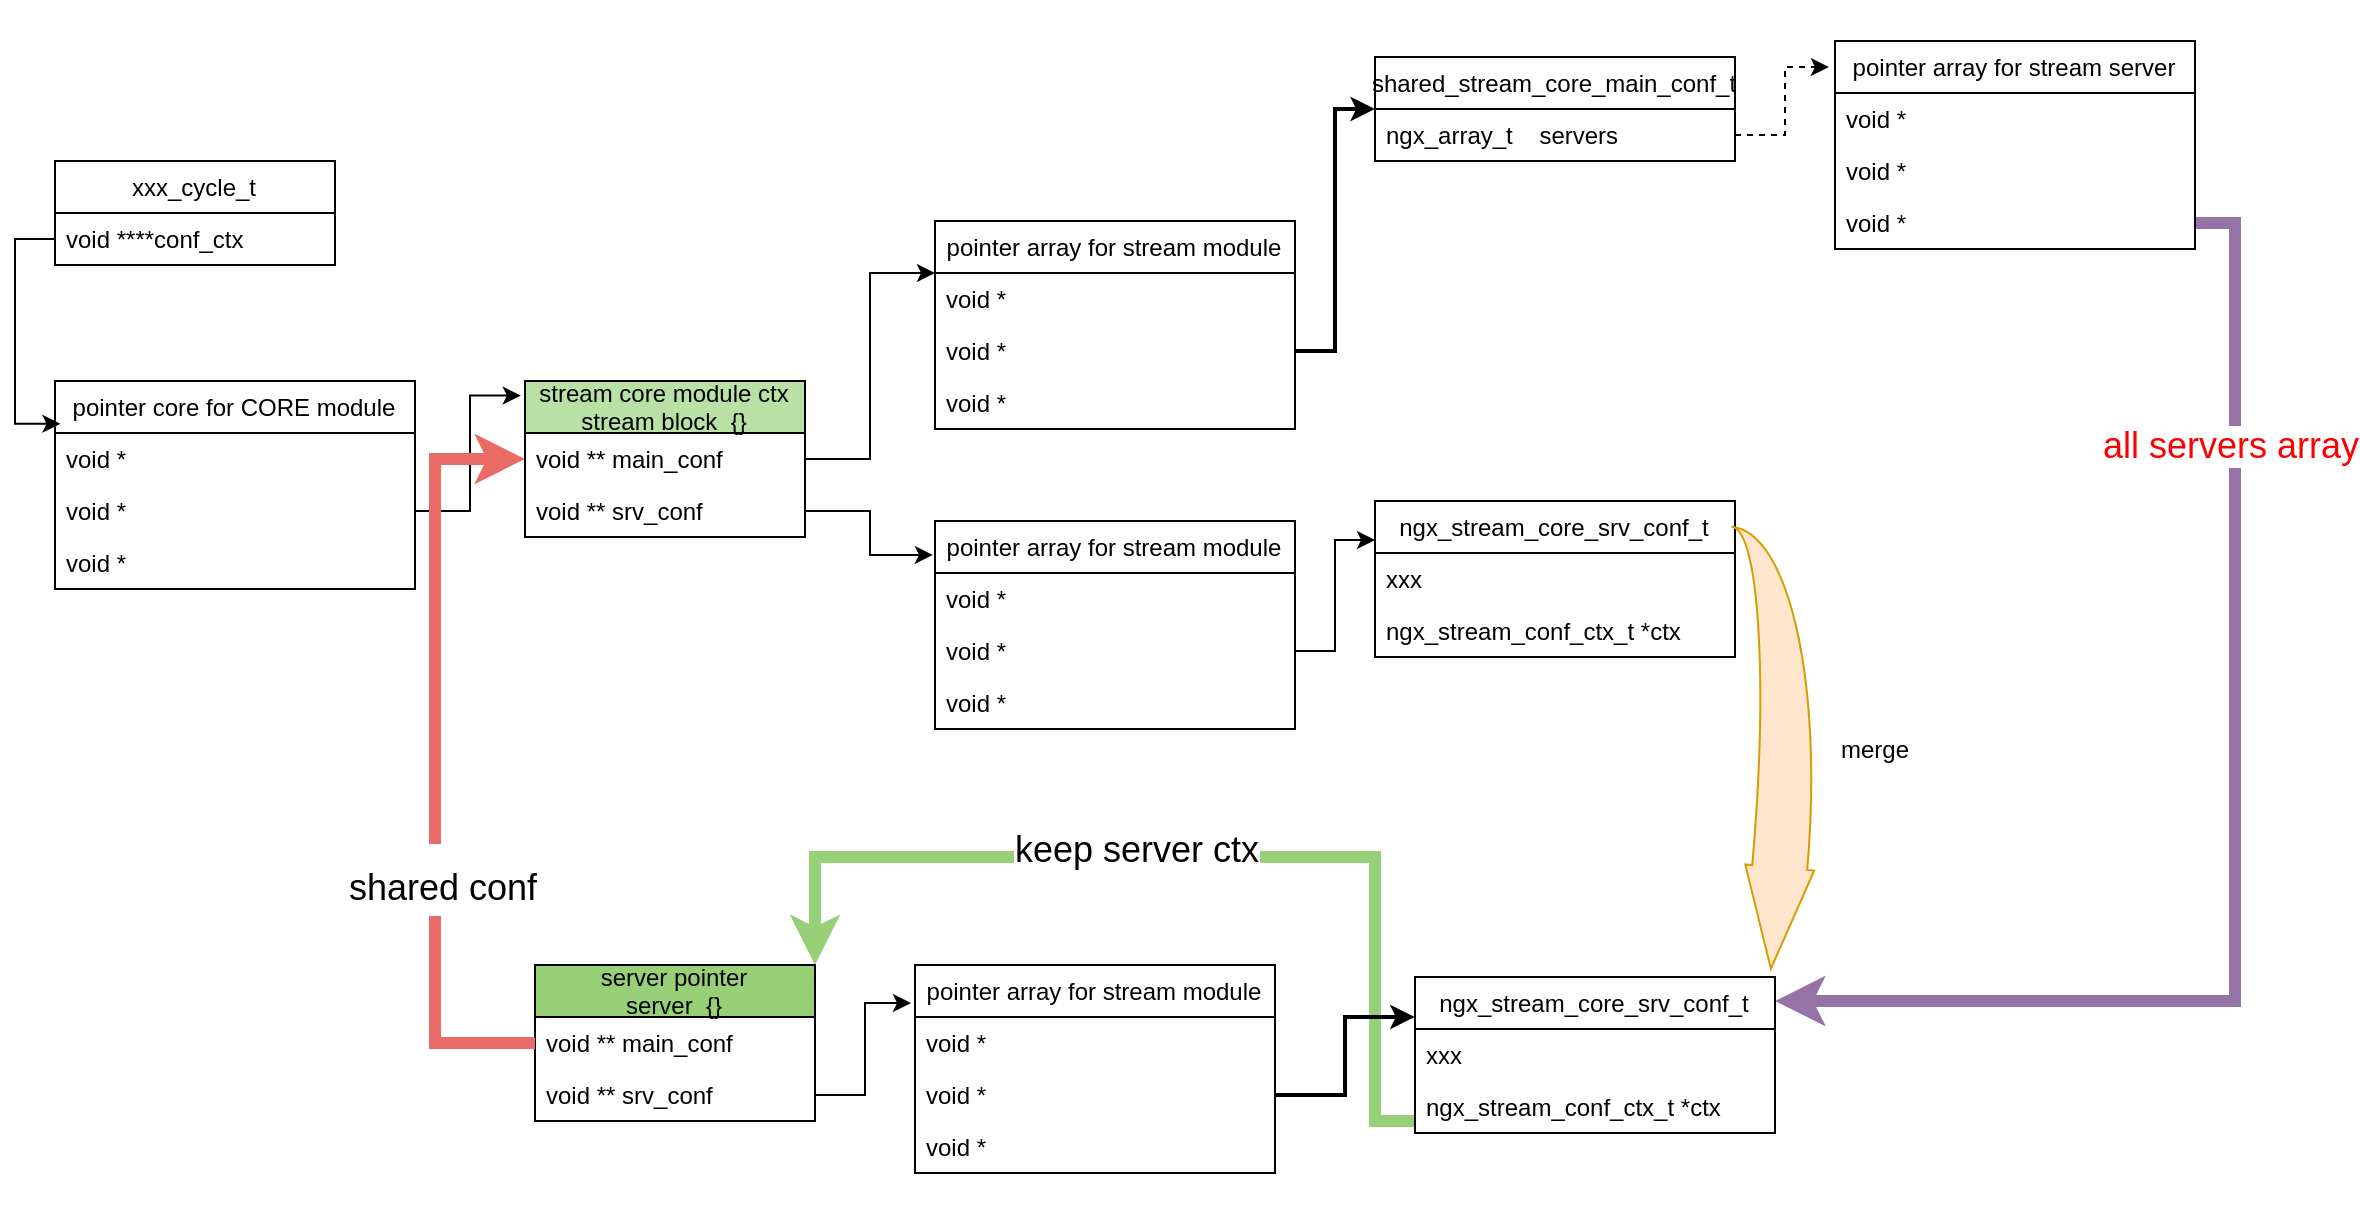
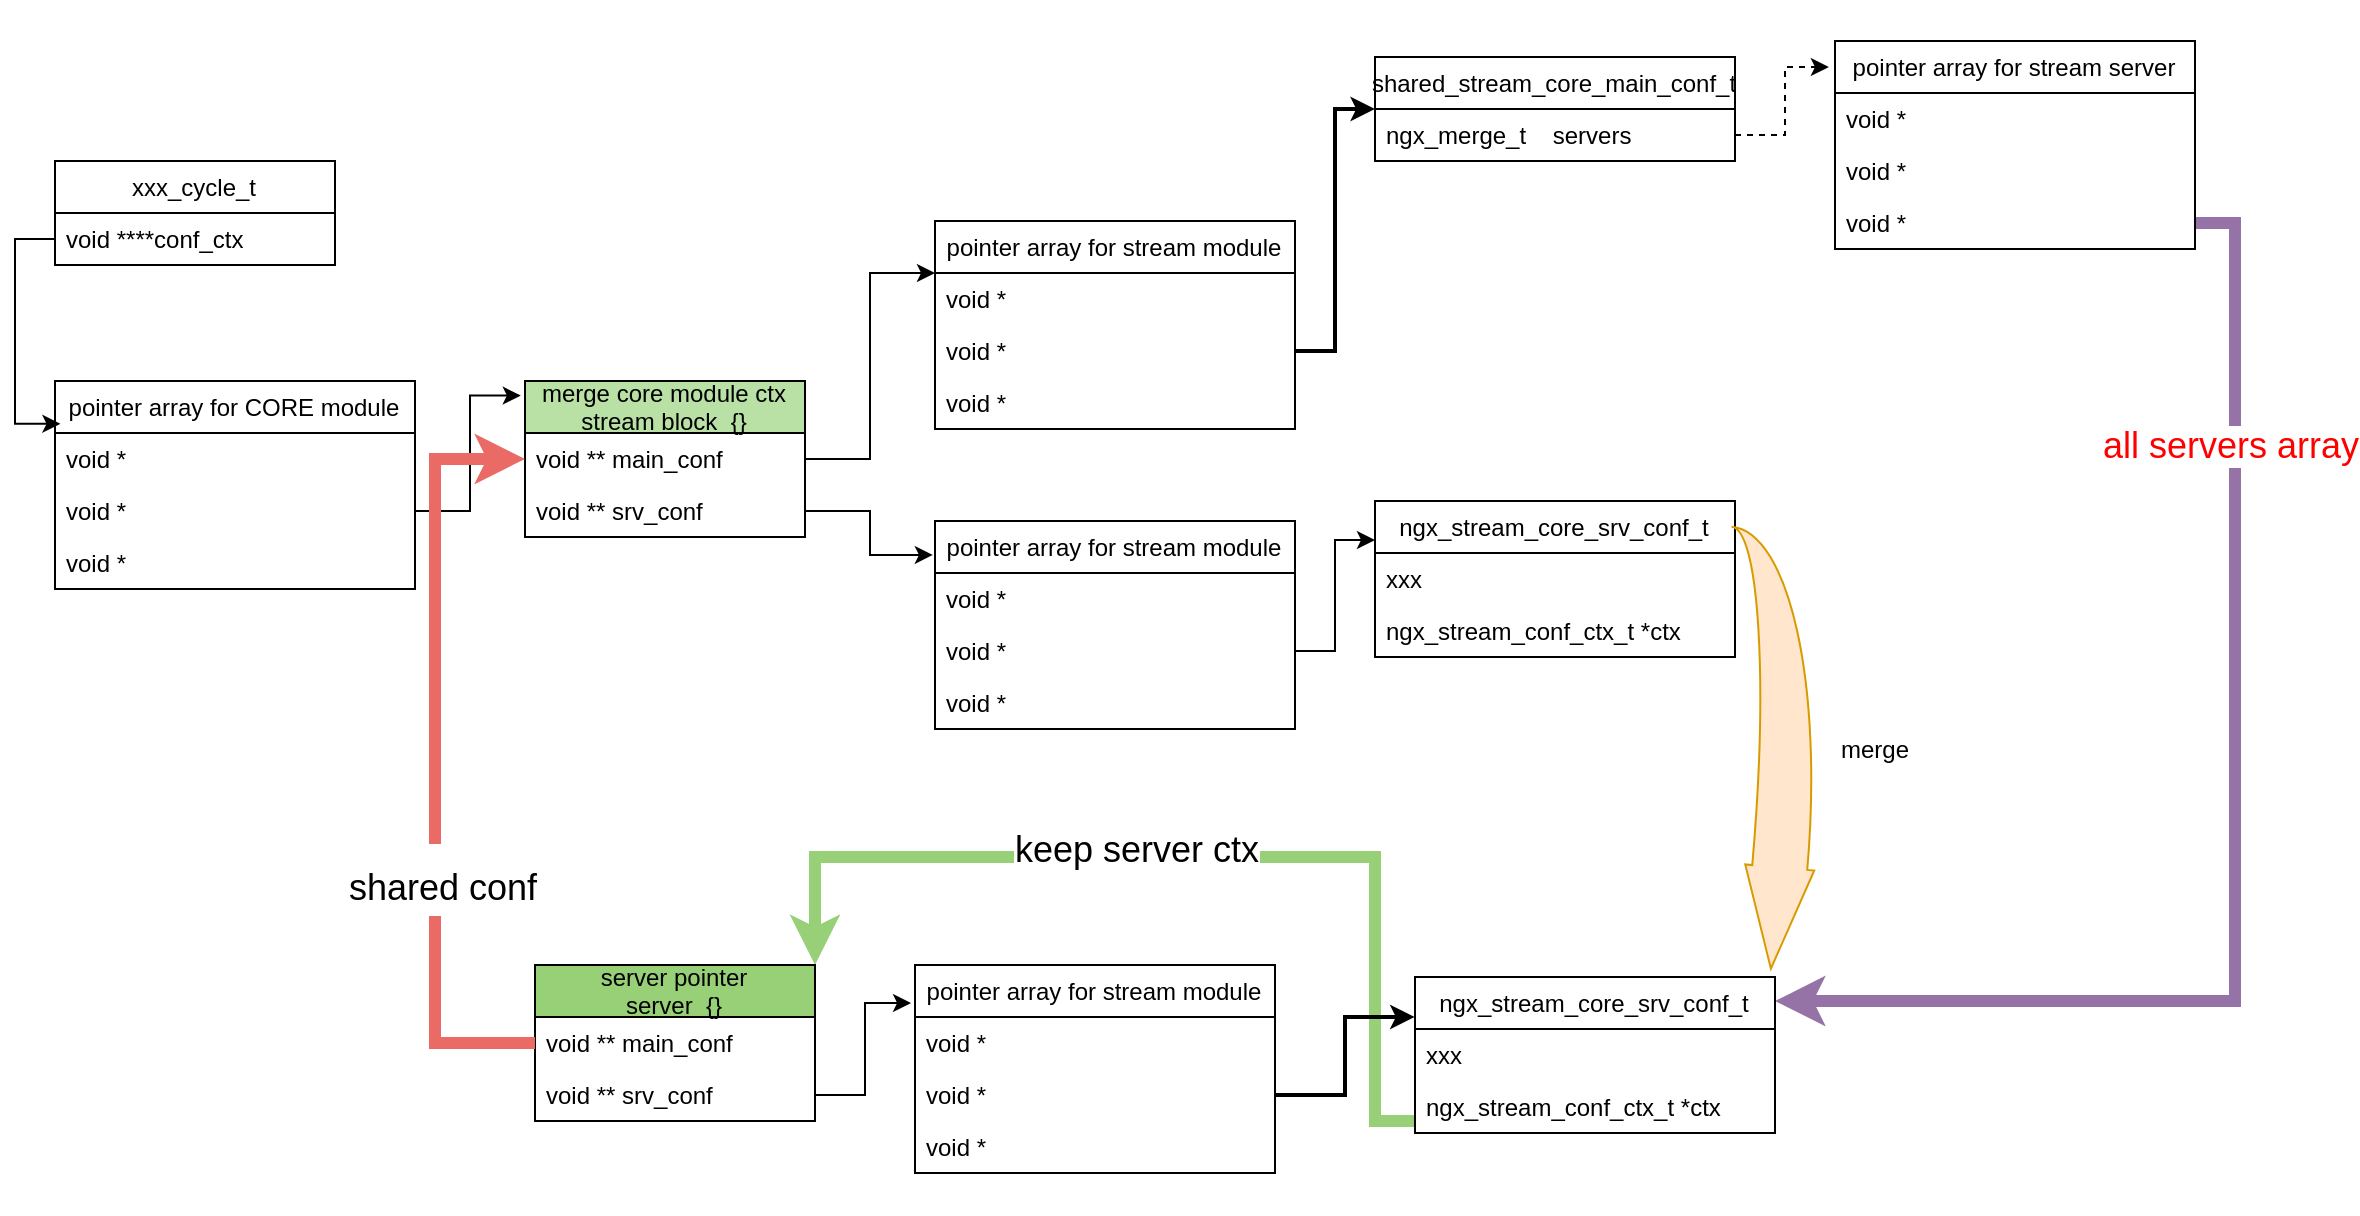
(1531, 136) -> (1531, 136)
(664, 394) -> (664, 394)
(234, 408) -> (234, 408)
